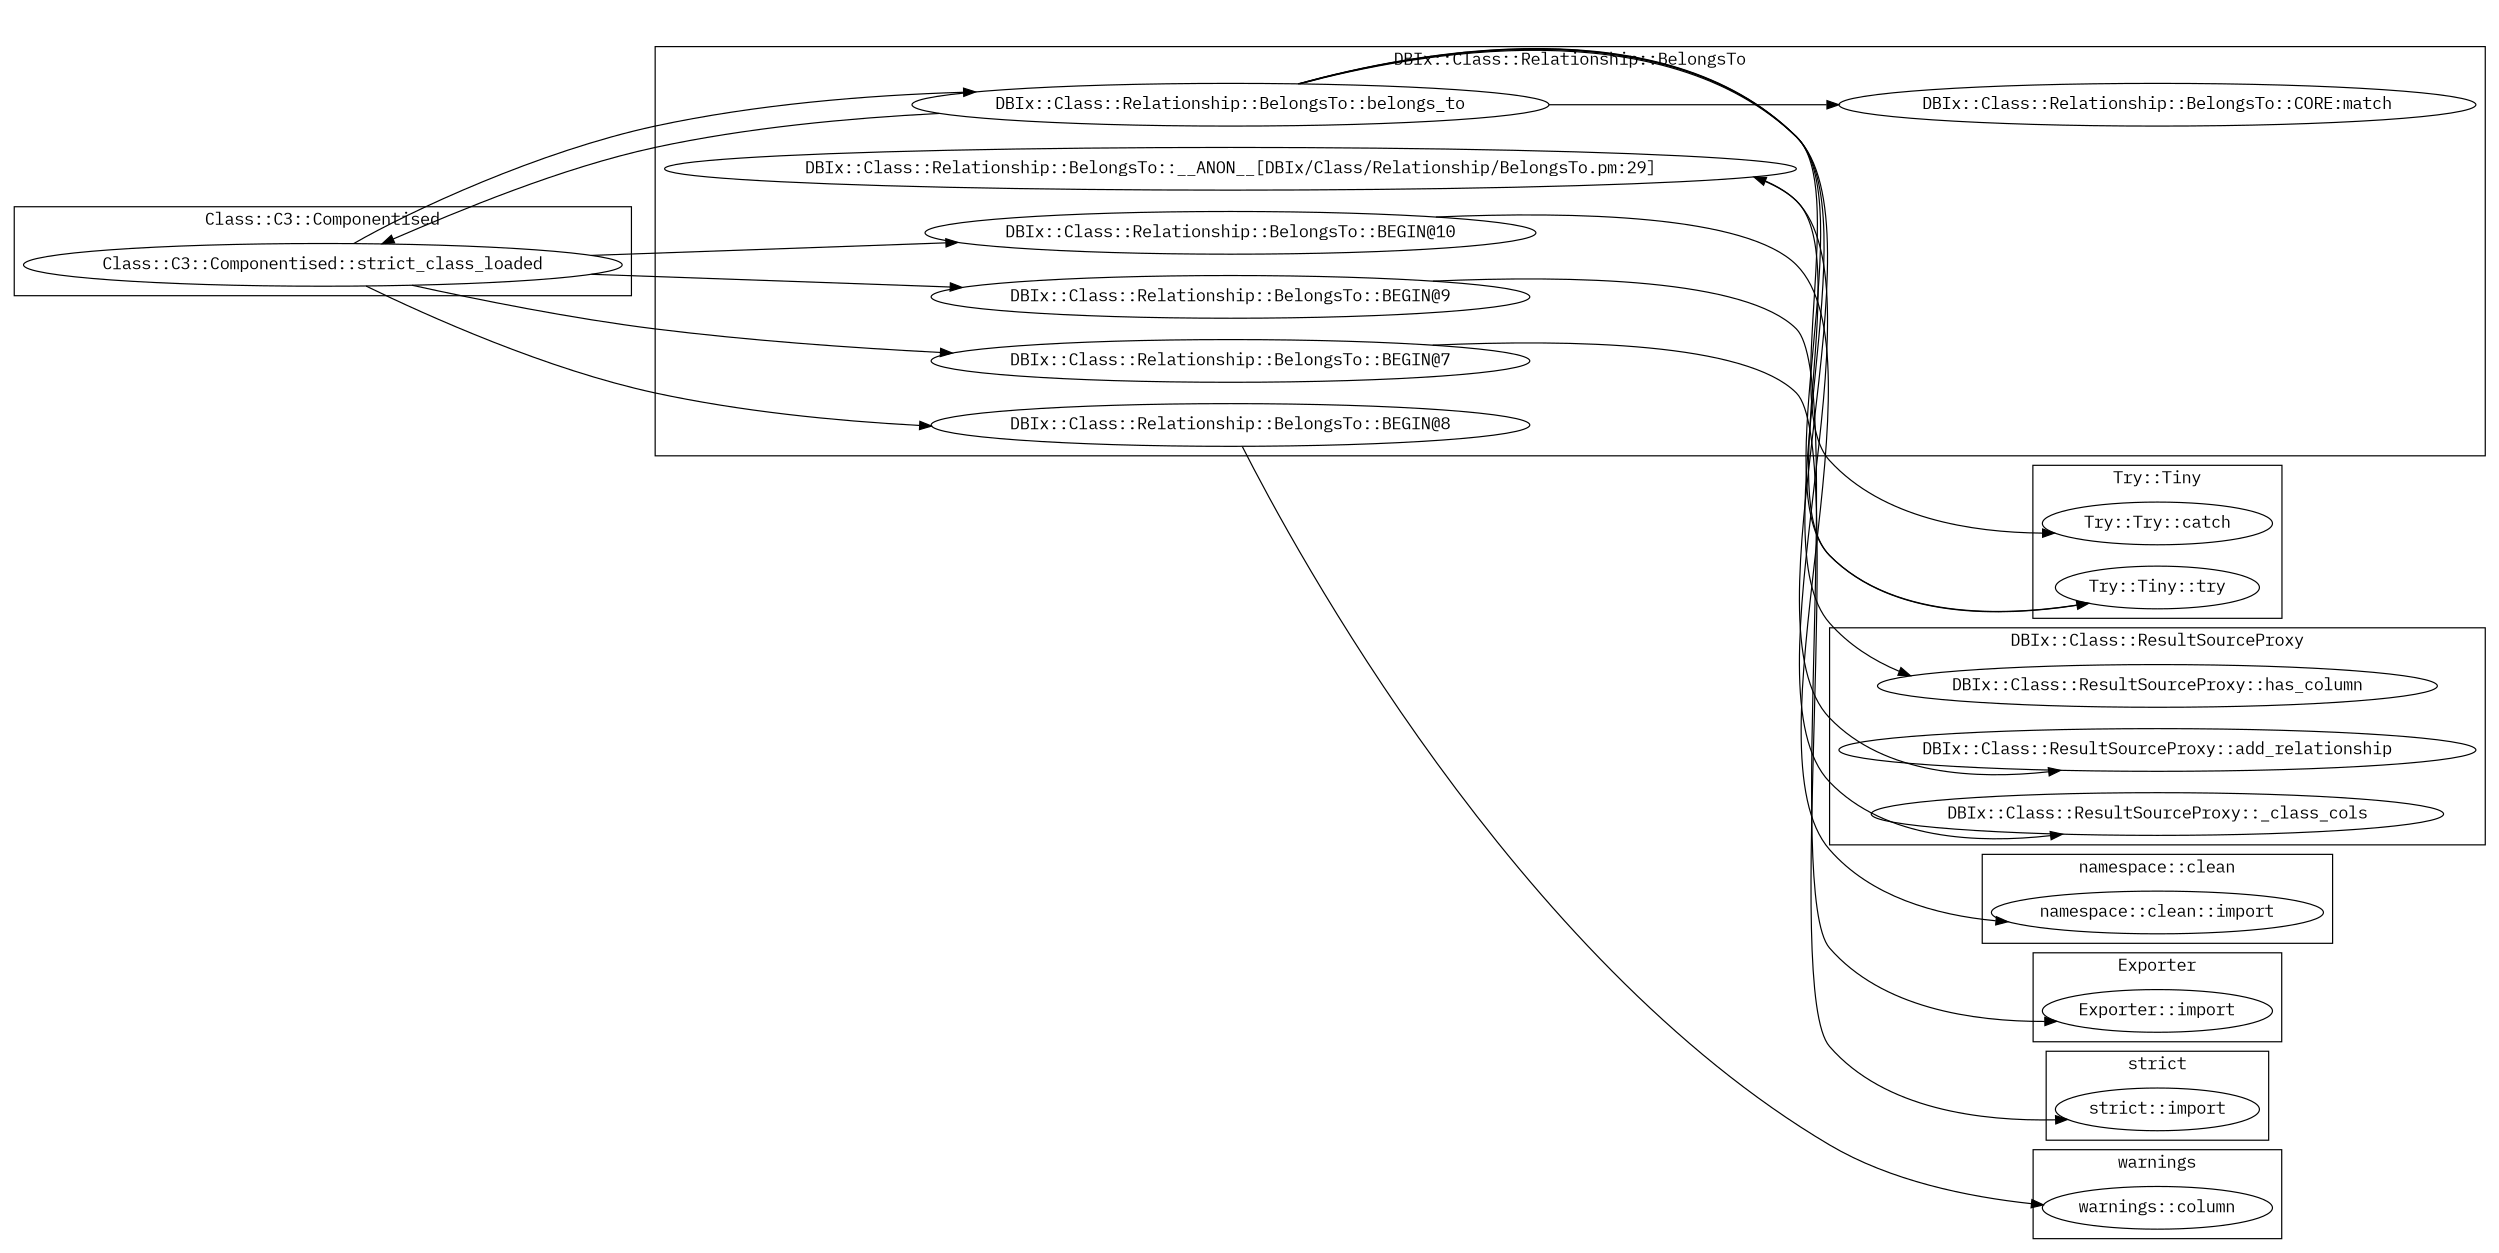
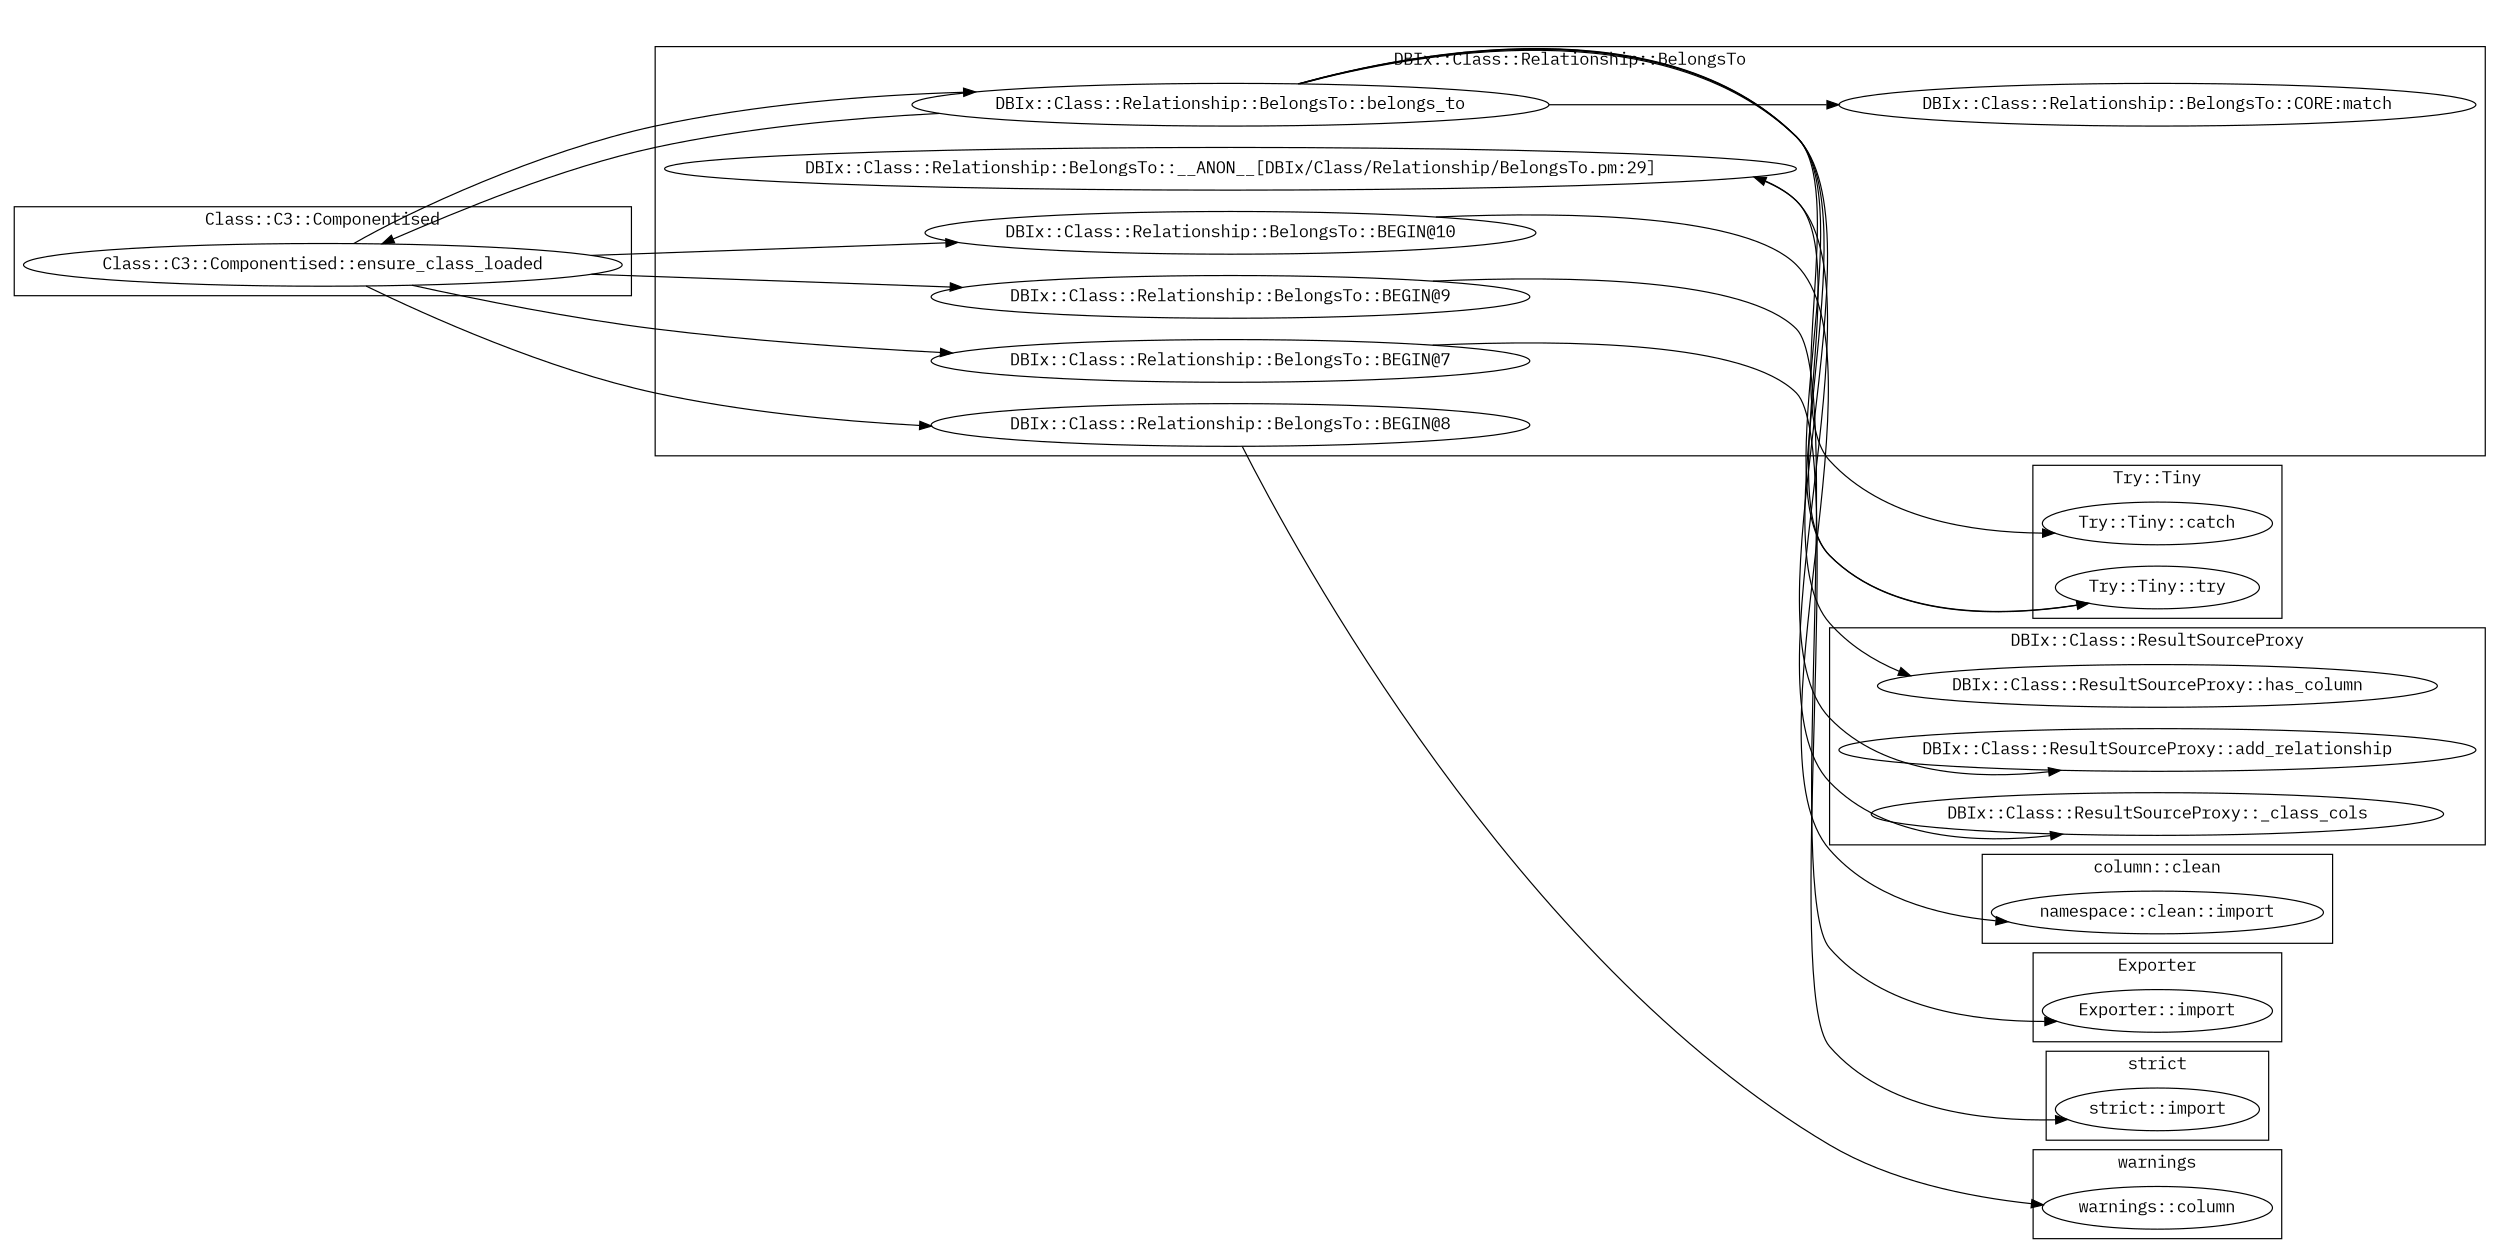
(323, 265) -> (323, 265)
(2157, 523) -> (2157, 523)
(2157, 868) -> (2157, 868)
